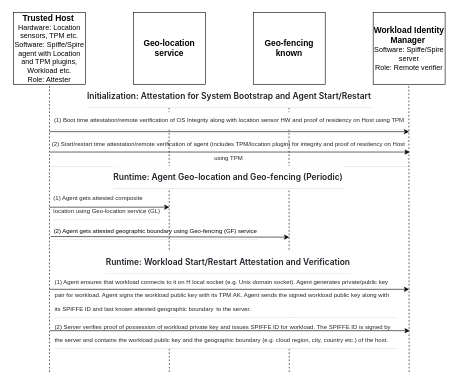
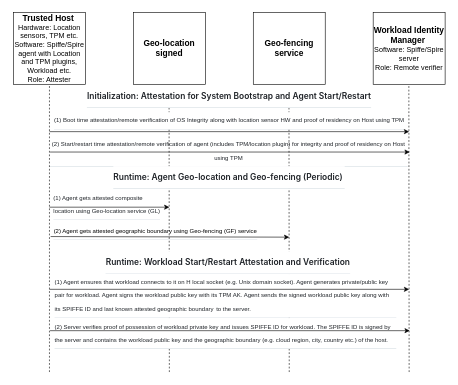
(170, 48) -> (170, 48)
(290, 48) -> (290, 48)
